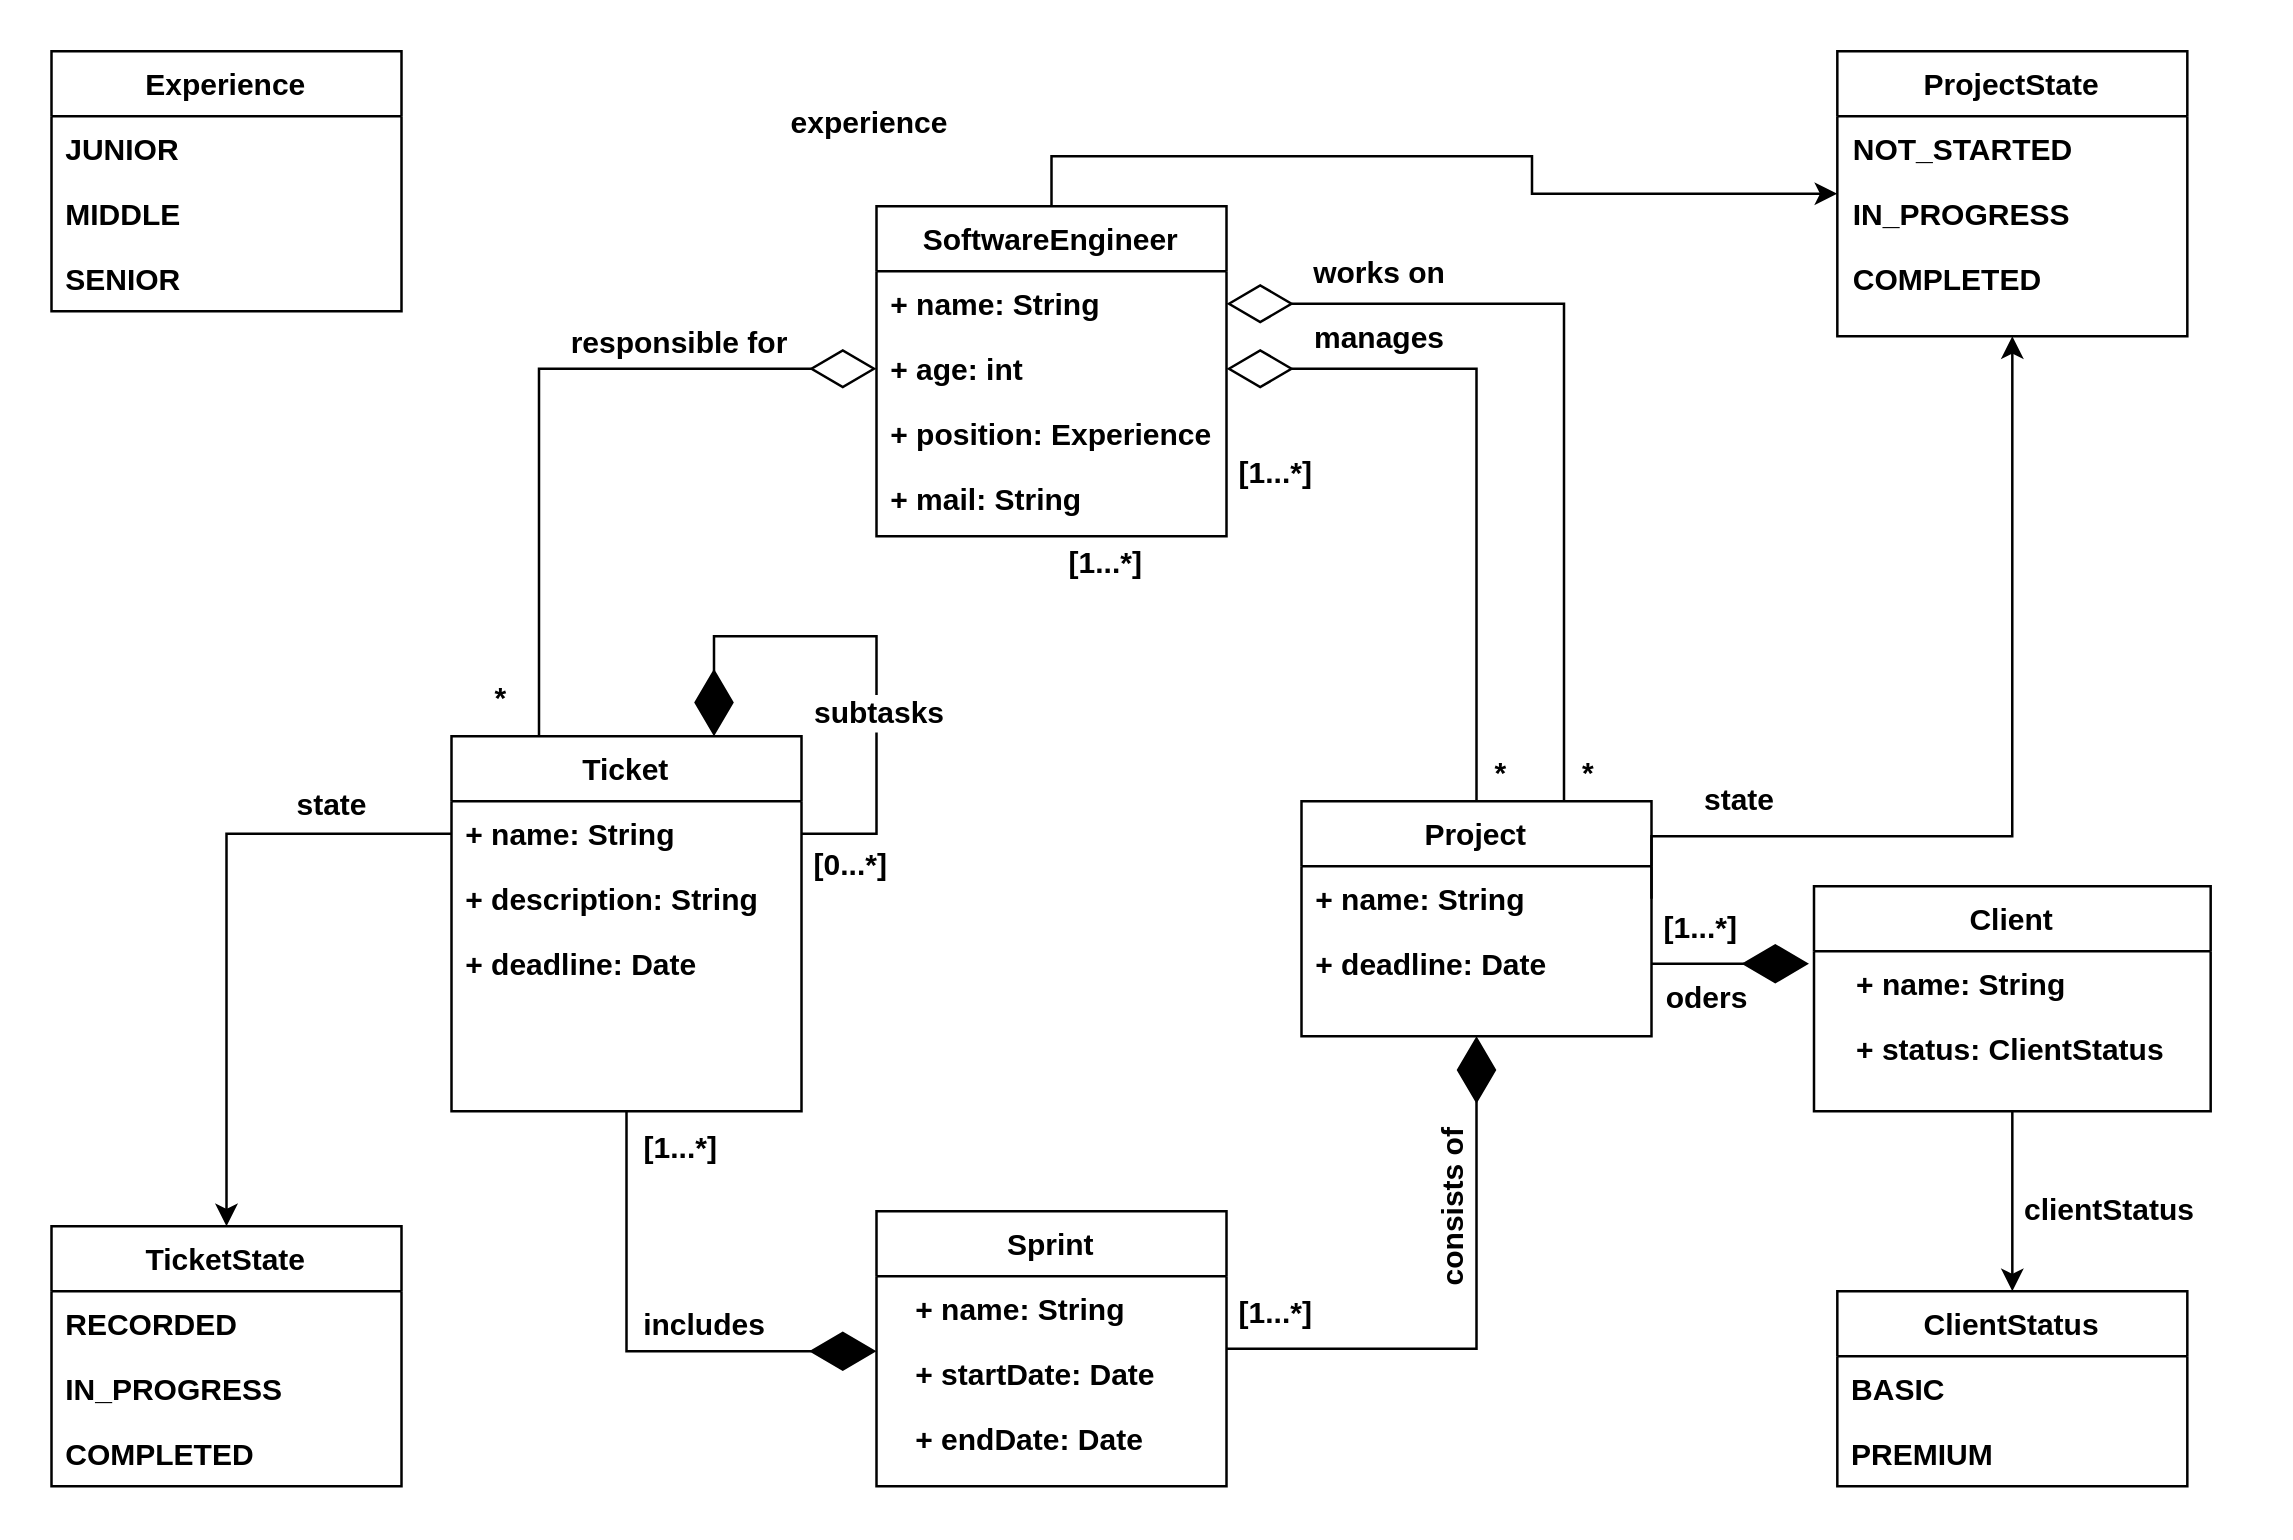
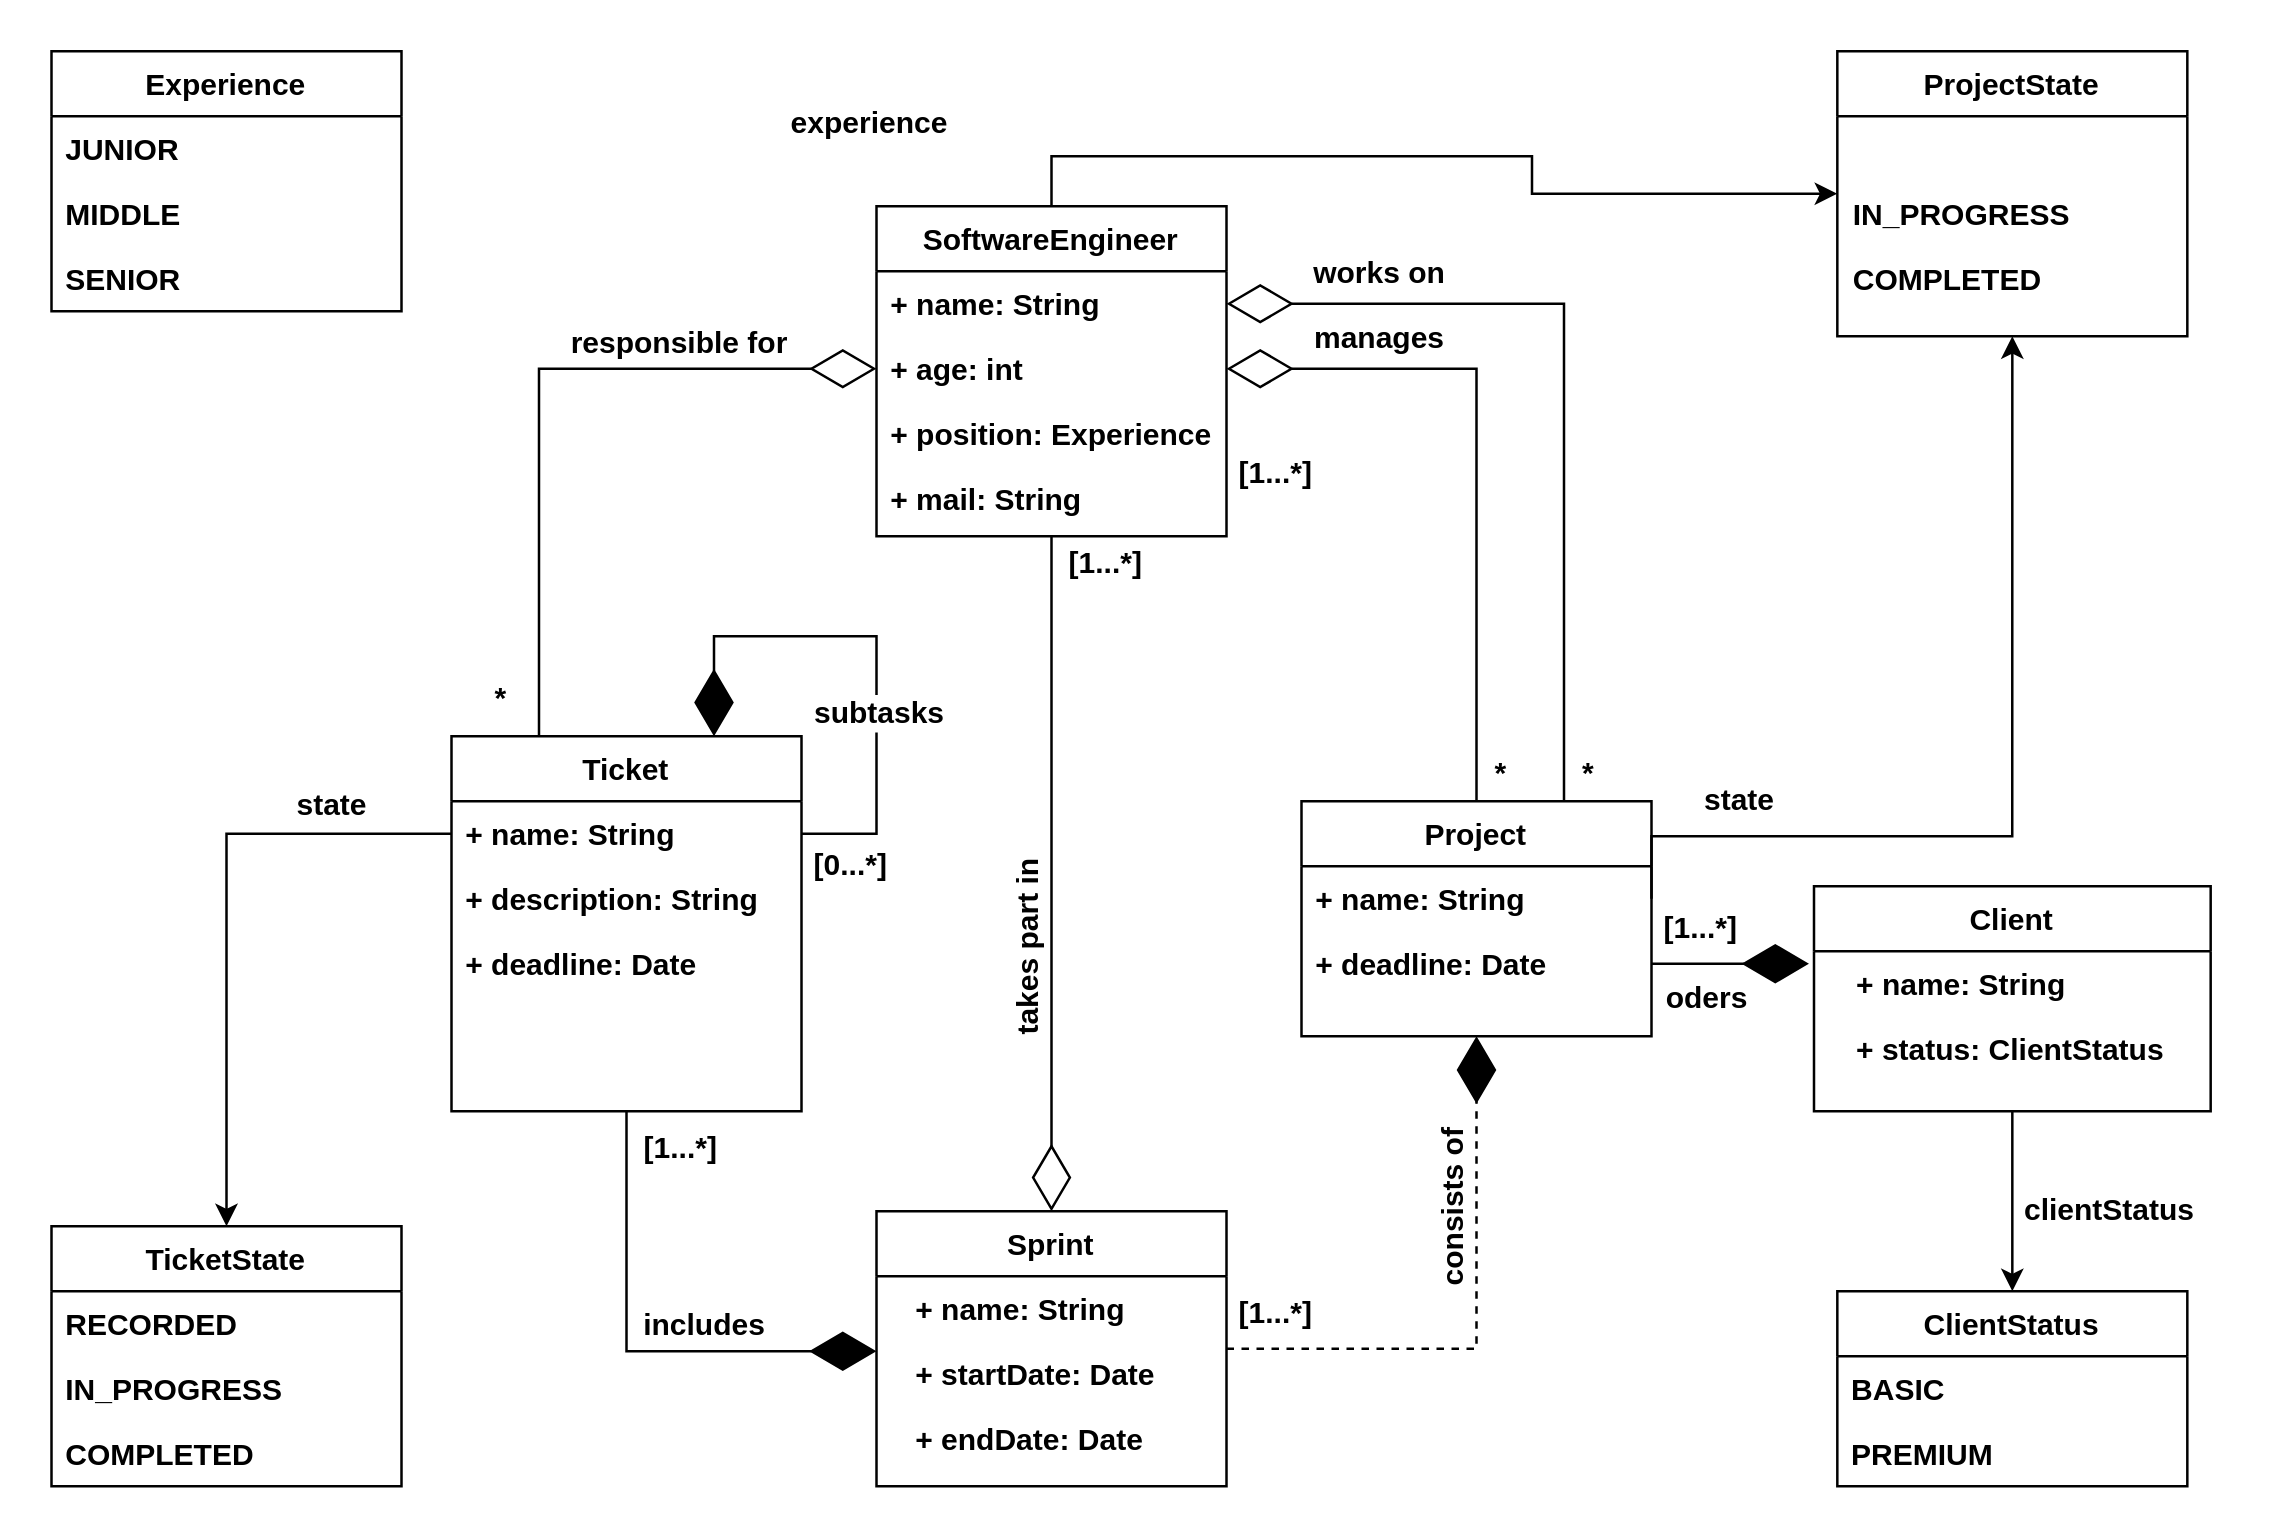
(2014, 149) -> none
none -> (1051, 841)
(1476, 1348) -> (1476, 1348)
